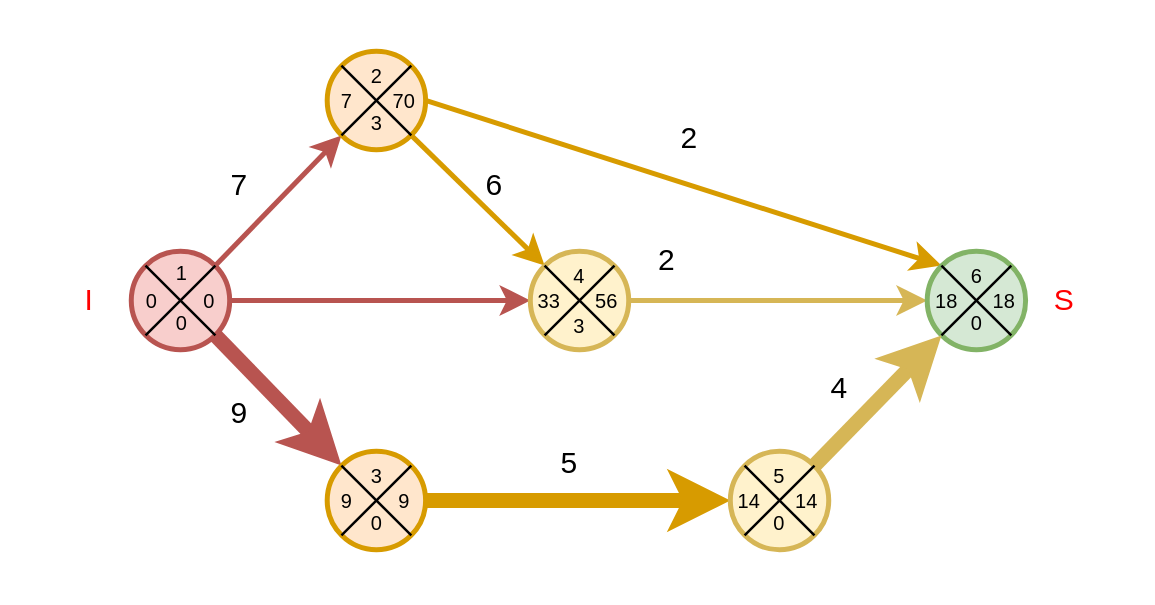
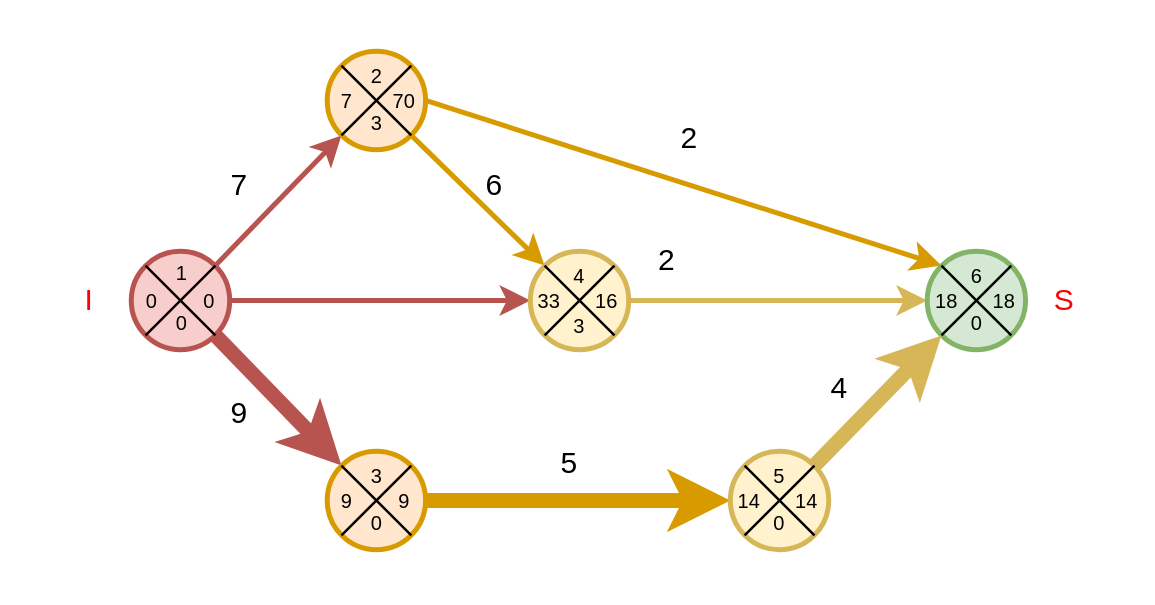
(608, 301) -> (608, 301)
